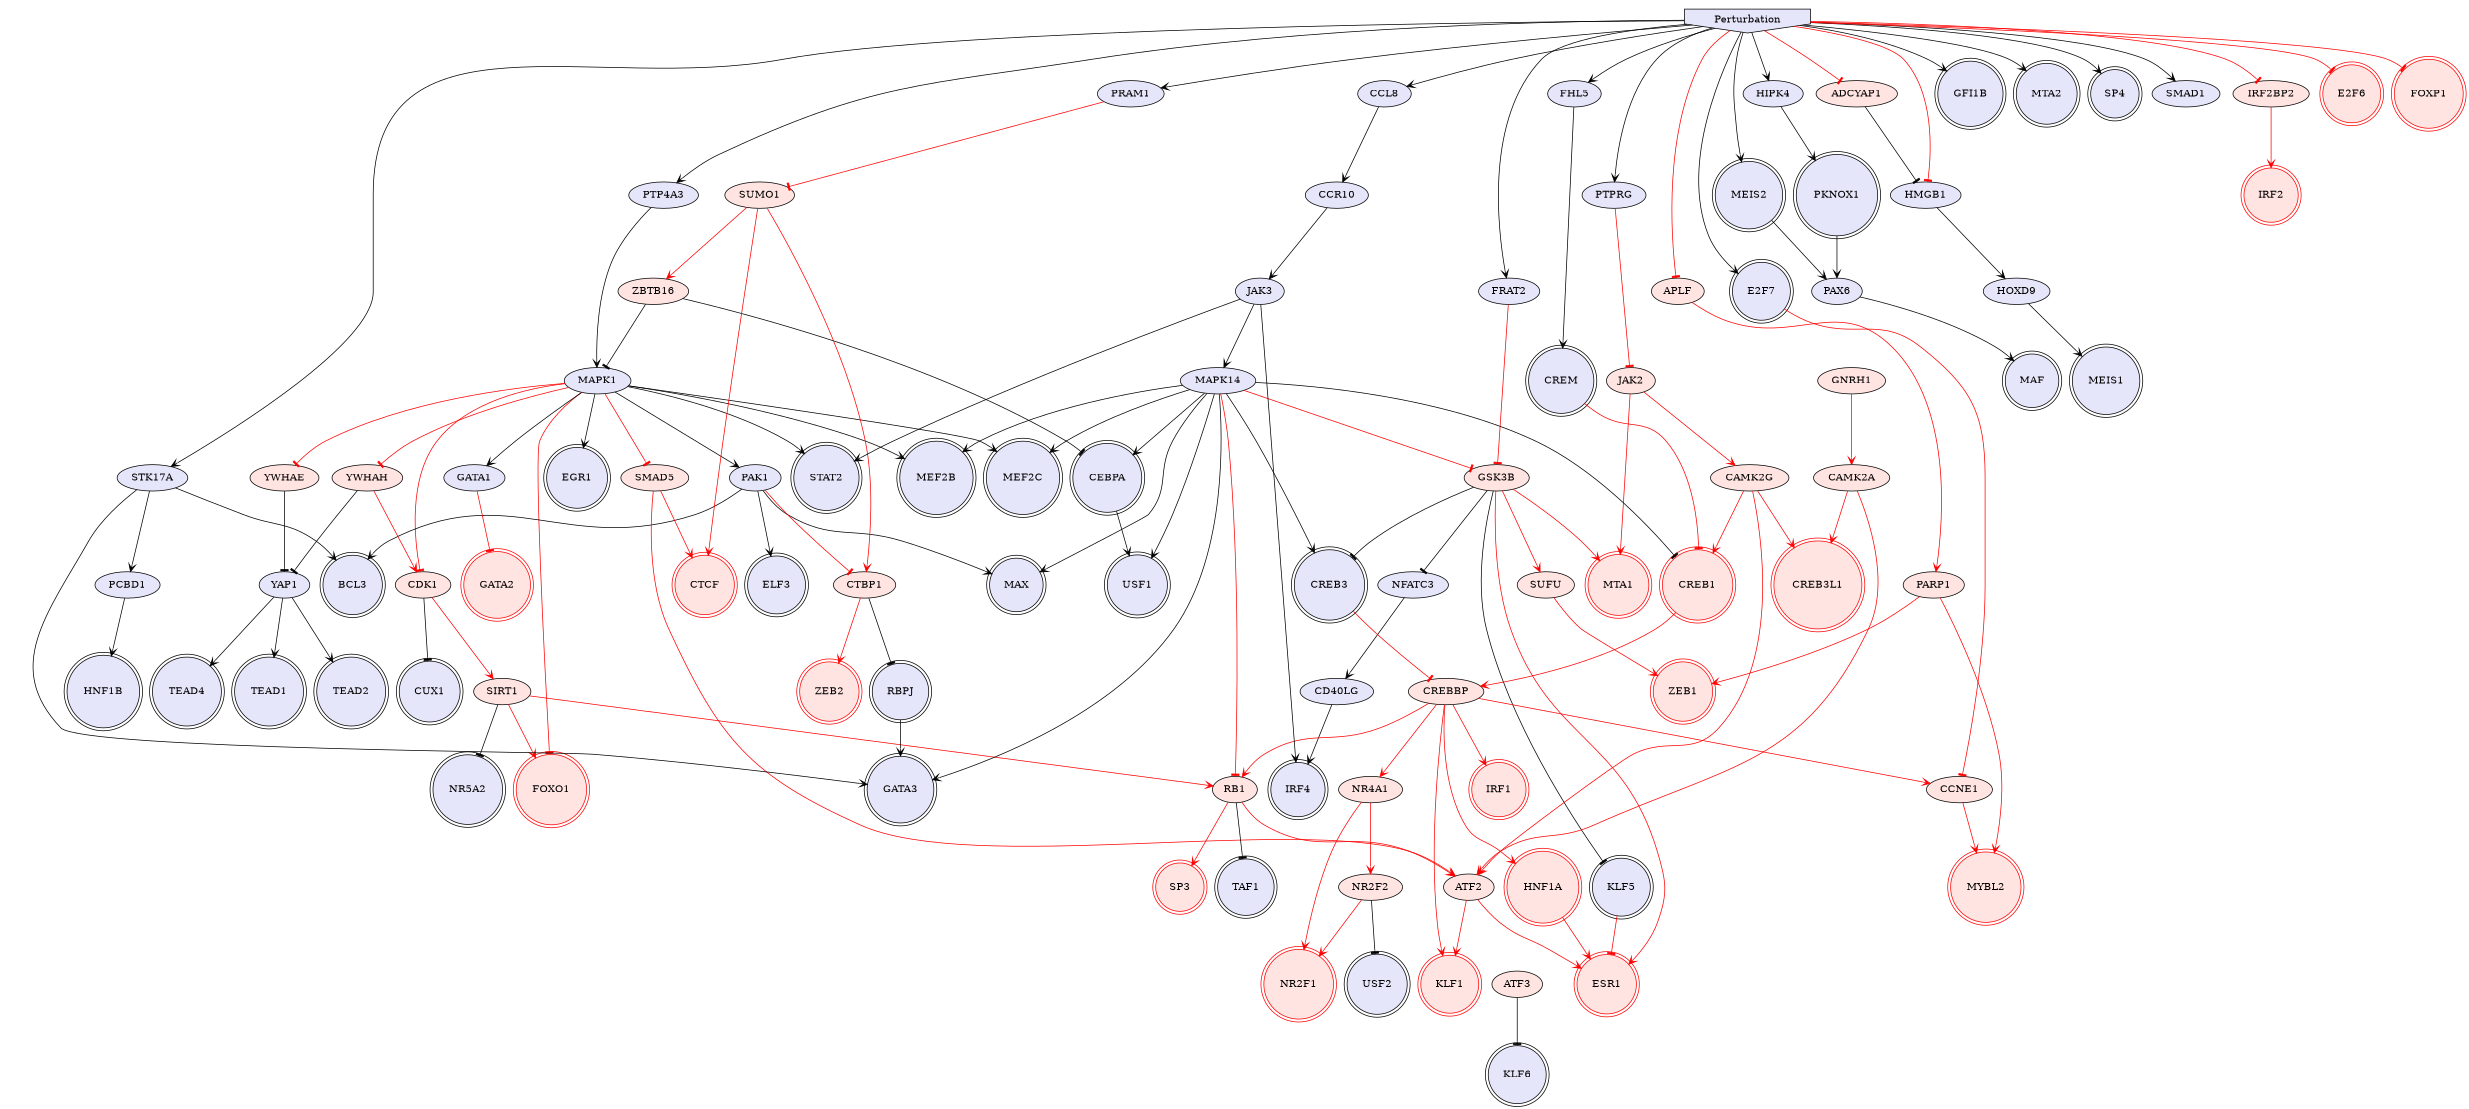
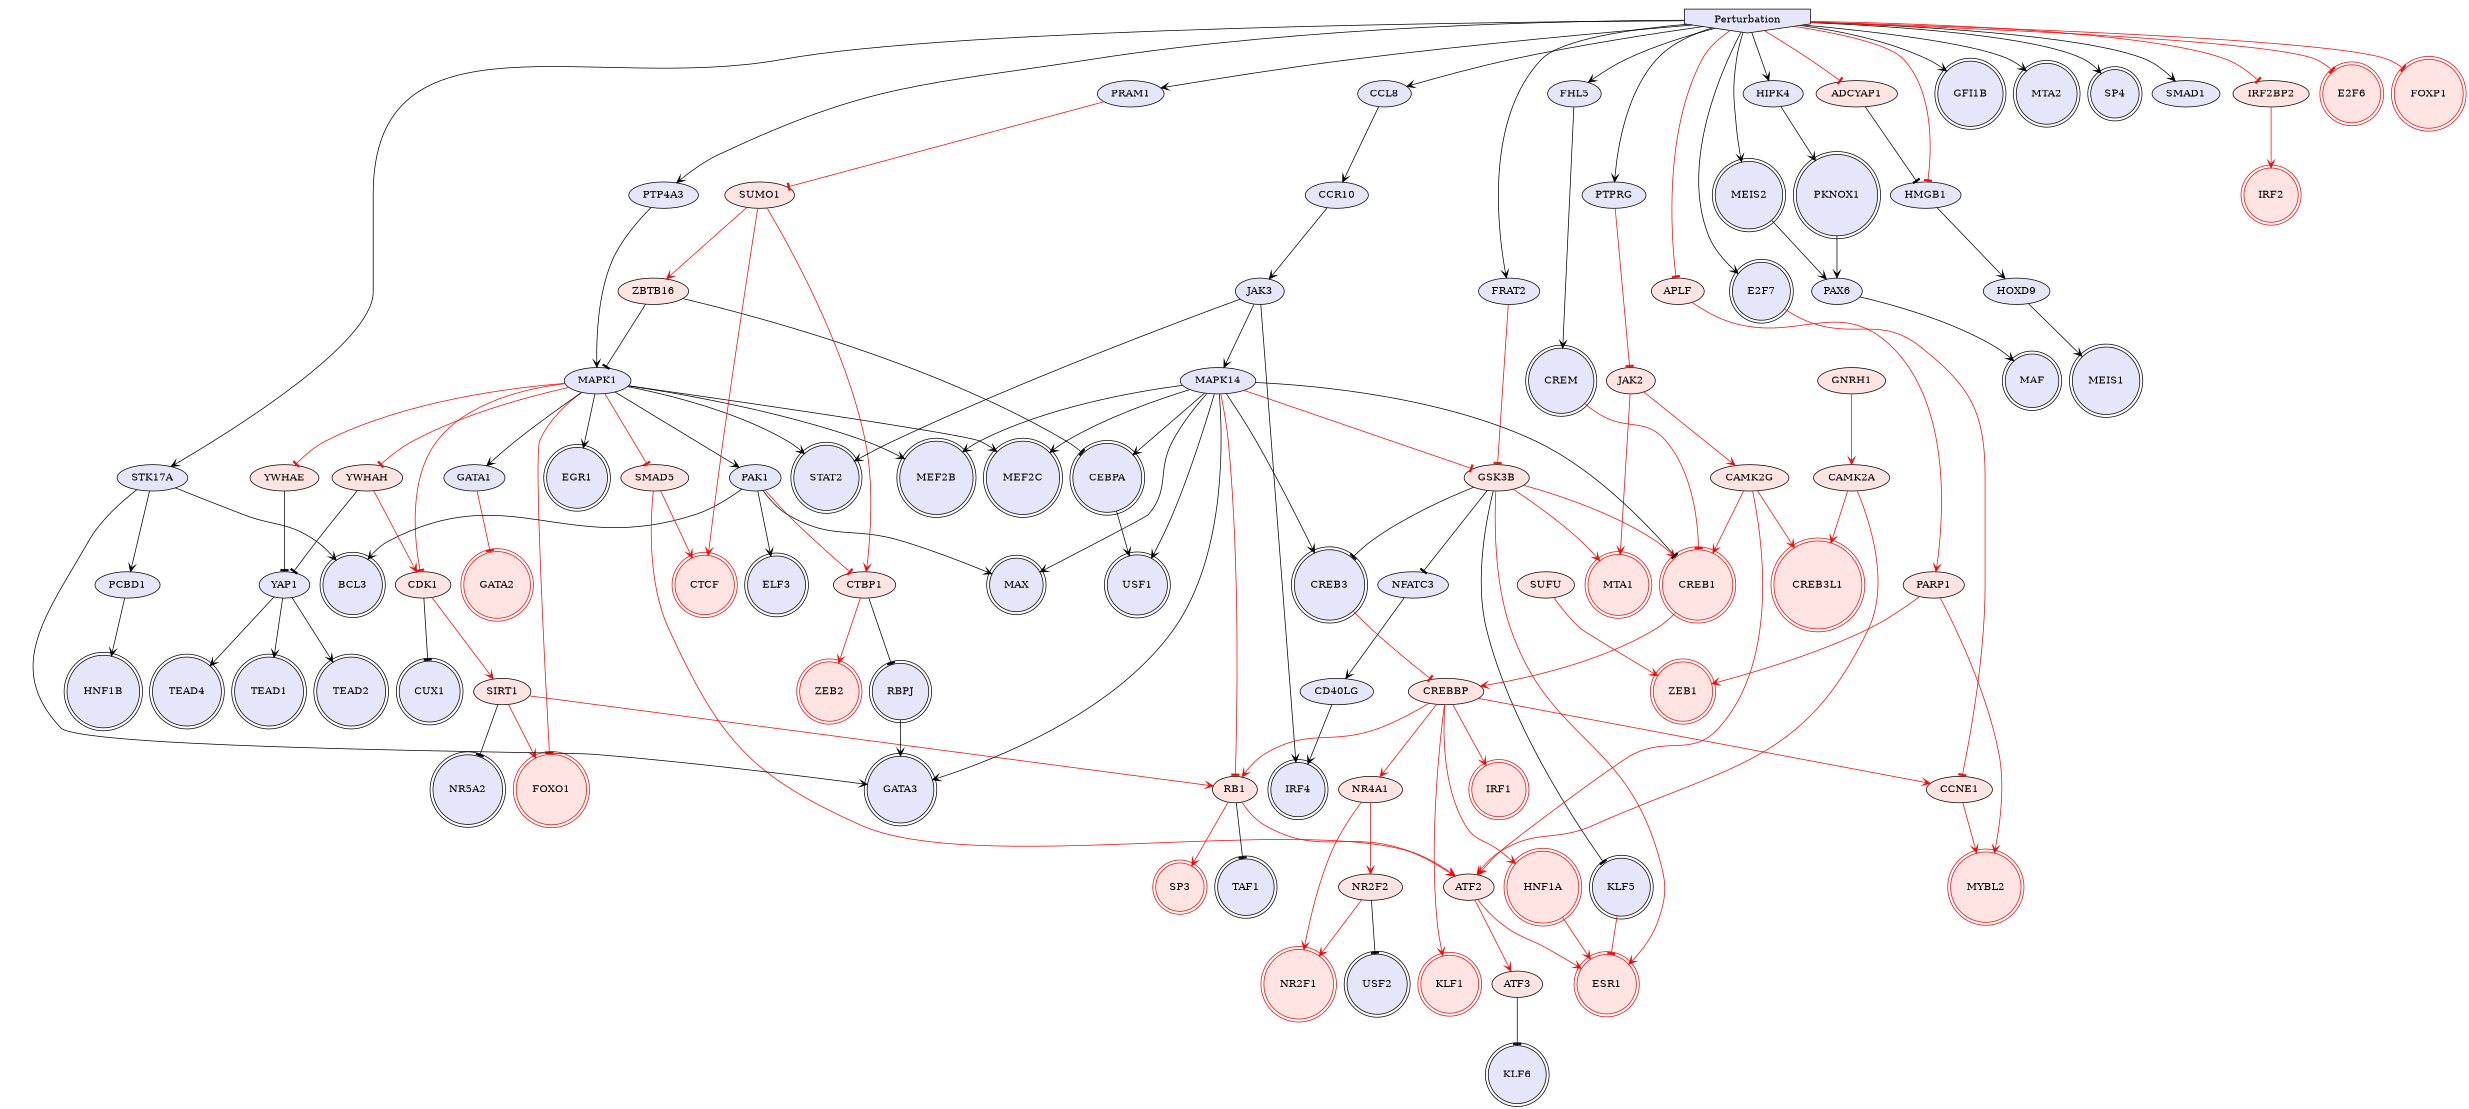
(1520, 528) -> (1600, 512)
(1462, 924) -> (1491, 932)
